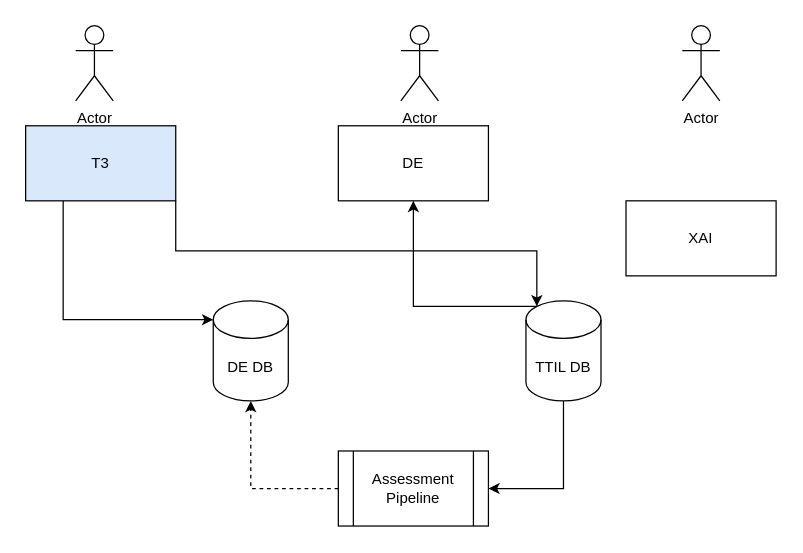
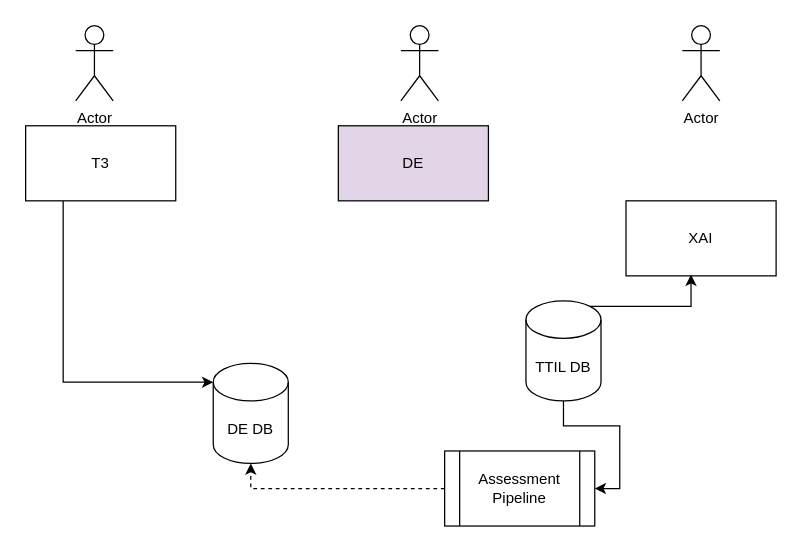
(101, 163) -> (101, 163)
(413, 163) -> (413, 163)
(354, 251) -> none
(427, 306) -> (651, 306)
(251, 351) -> (251, 413)
(413, 488) -> (519, 488)
